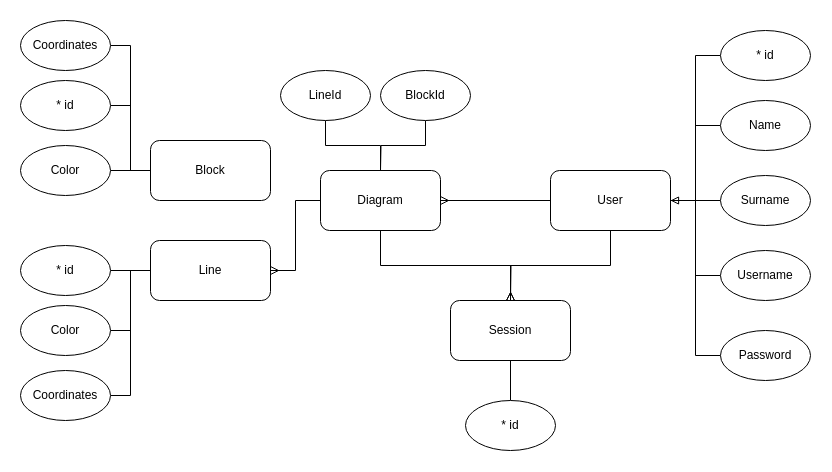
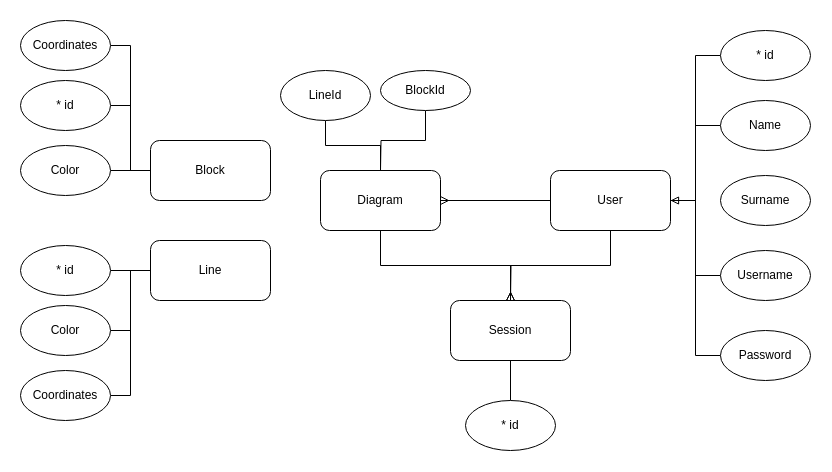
(426, 96) -> (426, 91)
(709, 201) -> none
(296, 236) -> none
